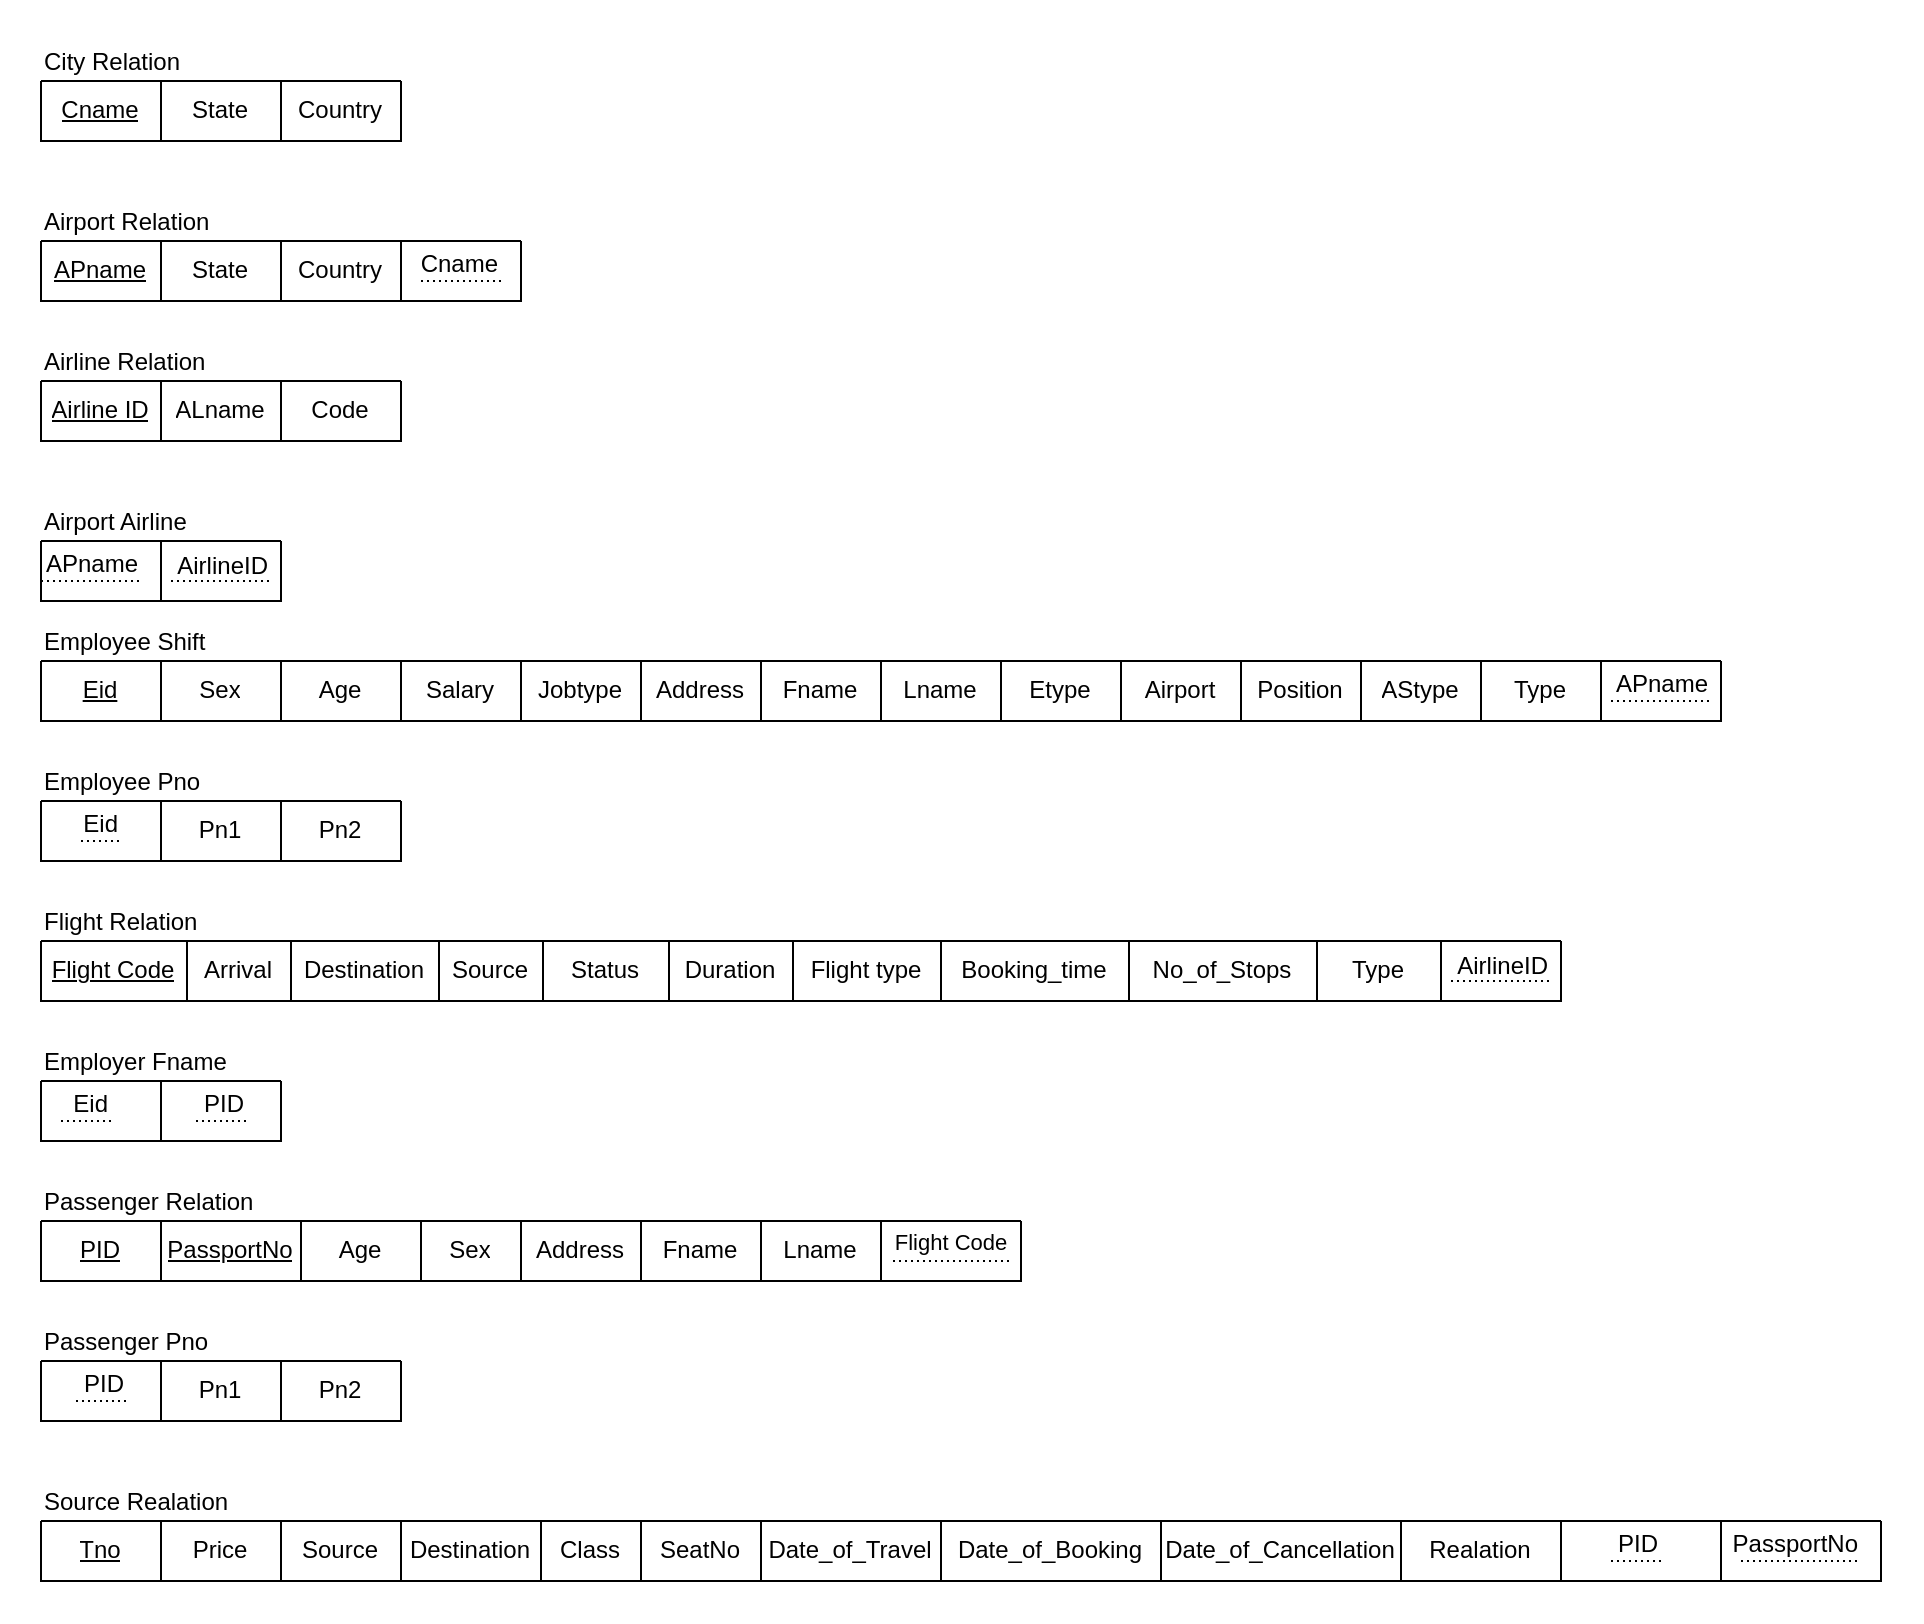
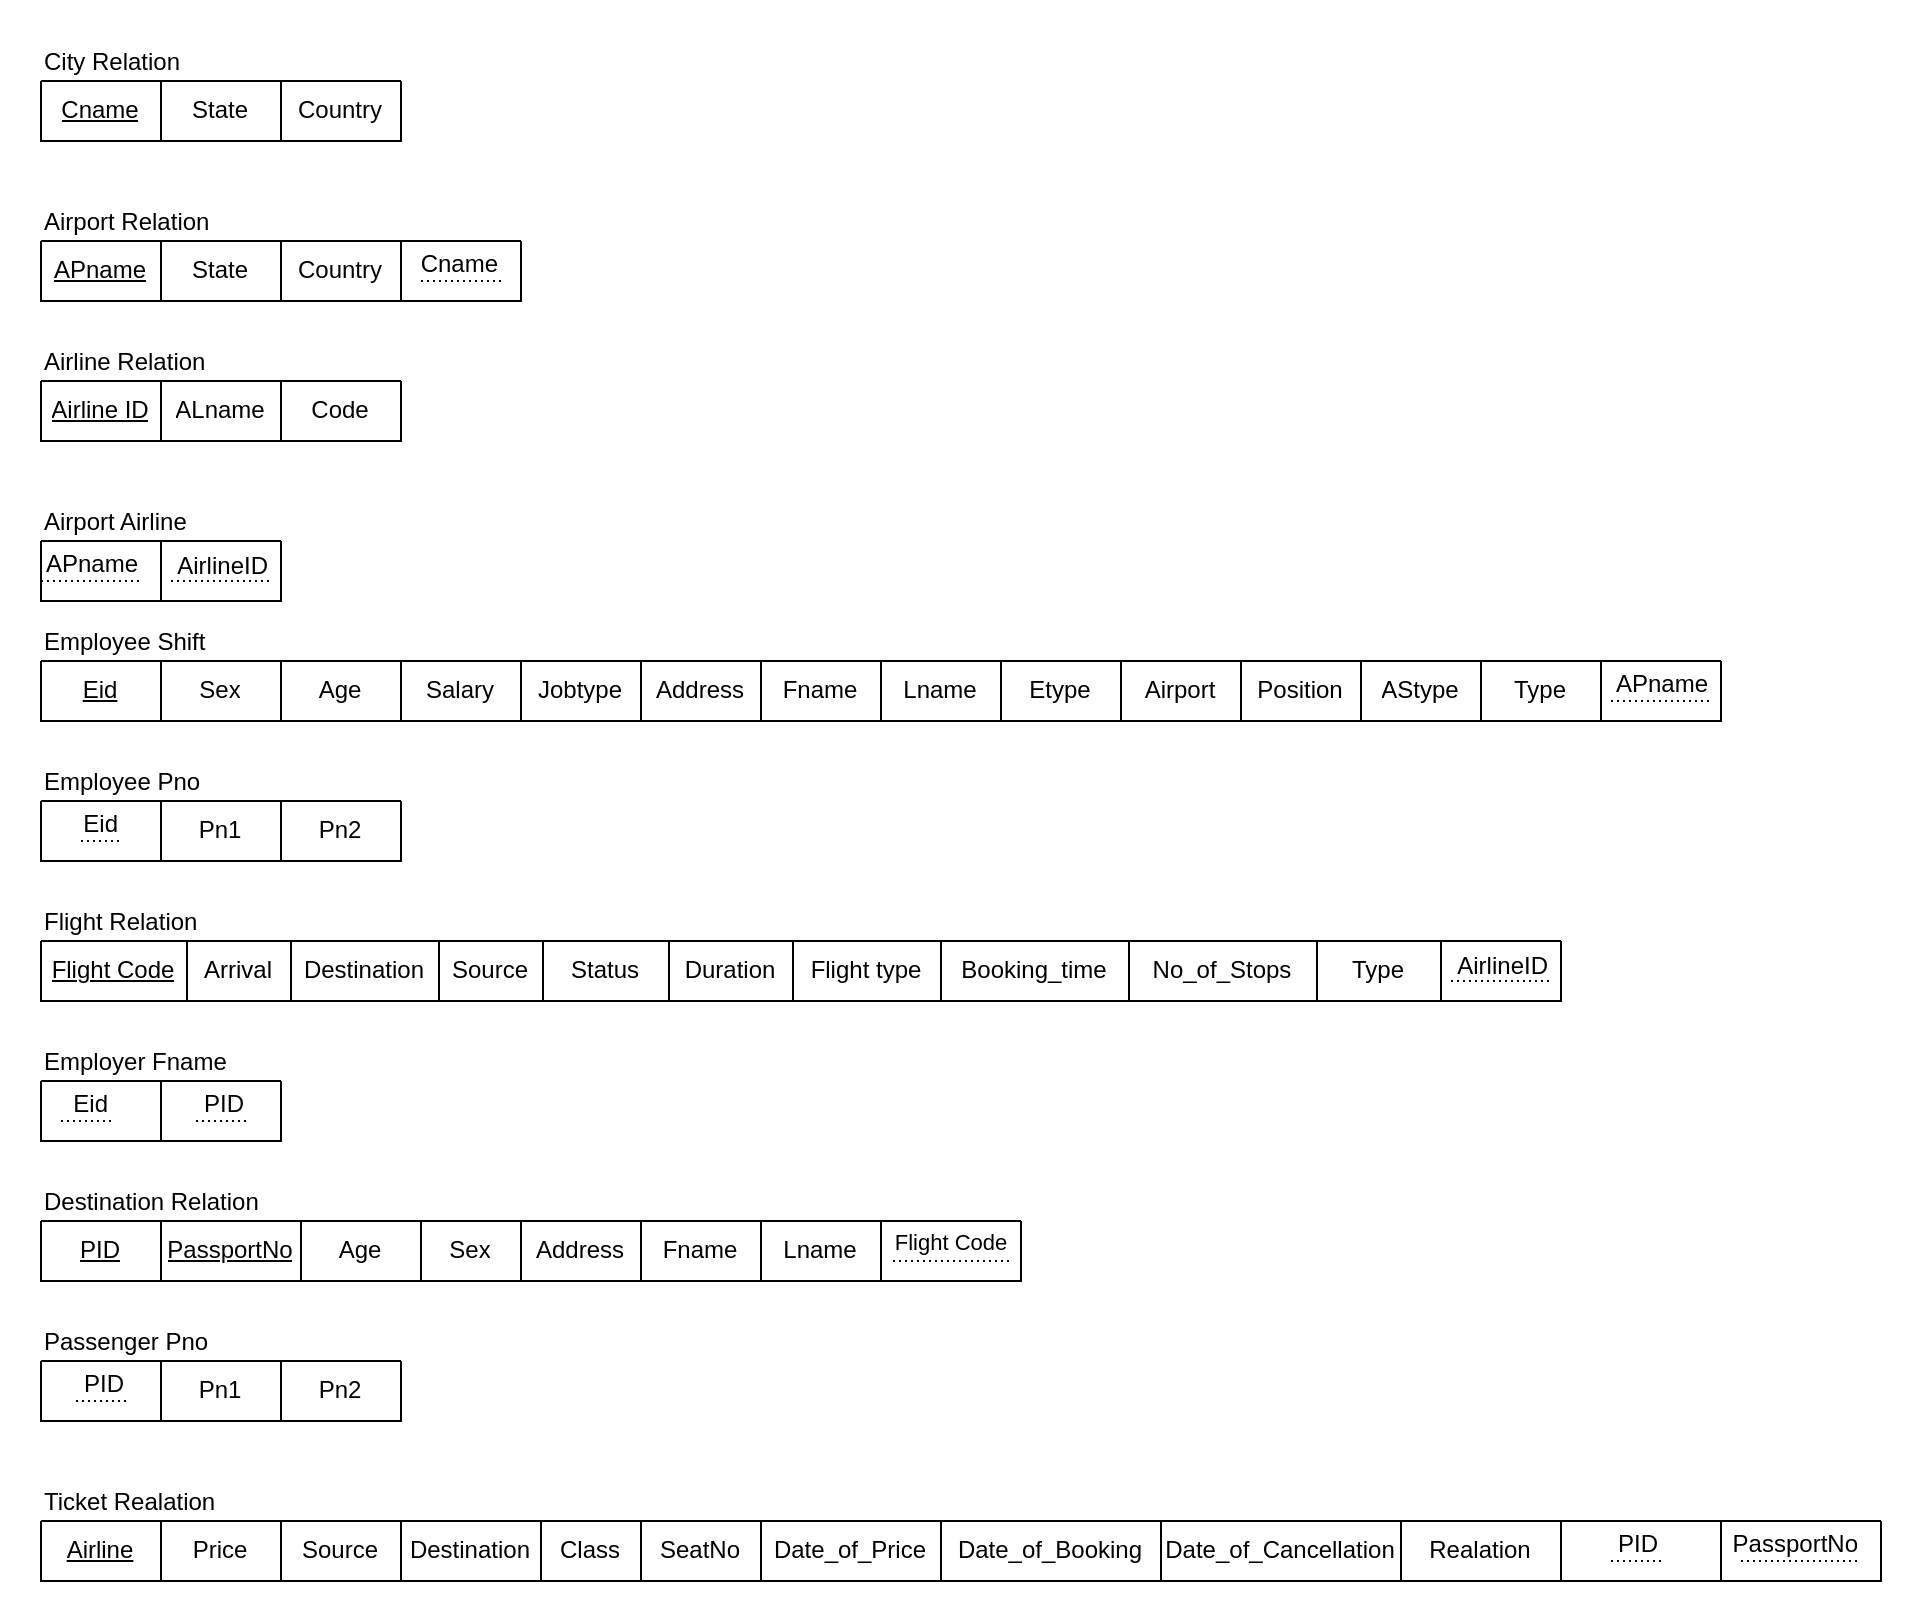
(156, 1202) -> (163, 1202)
(142, 1502) -> (139, 1502)
(101, 1551) -> (101, 1551)
(851, 1551) -> (851, 1551)
